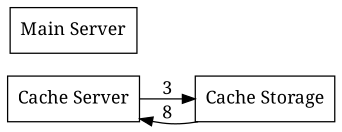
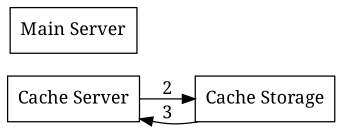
(167, 89) -> (167, 89)
(167, 113) -> (167, 113)
